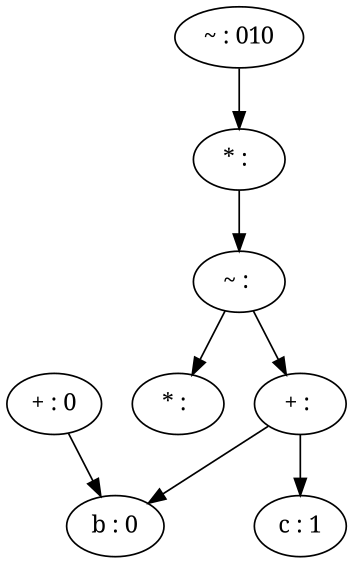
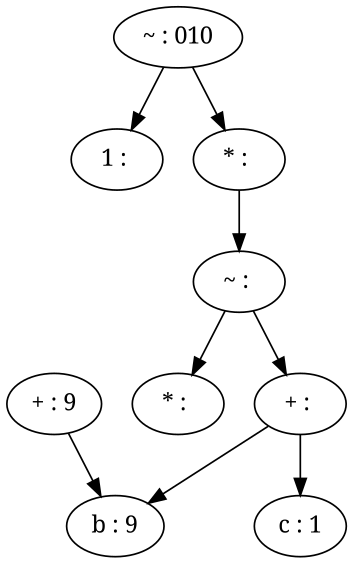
none -> (117, 160)
(54, 404) -> (54, 404)
(115, 526) -> (115, 526)
